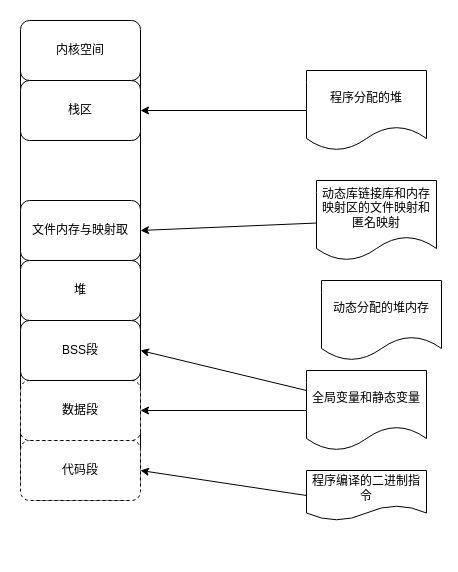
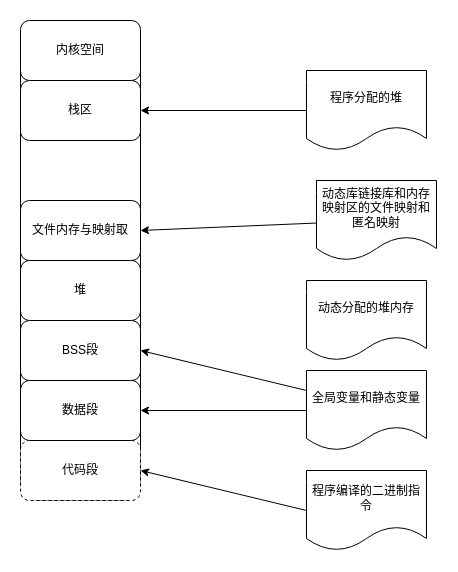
(382, 321) -> (367, 321)
(81, 411) -> (81, 411)
(367, 496) -> (367, 511)
